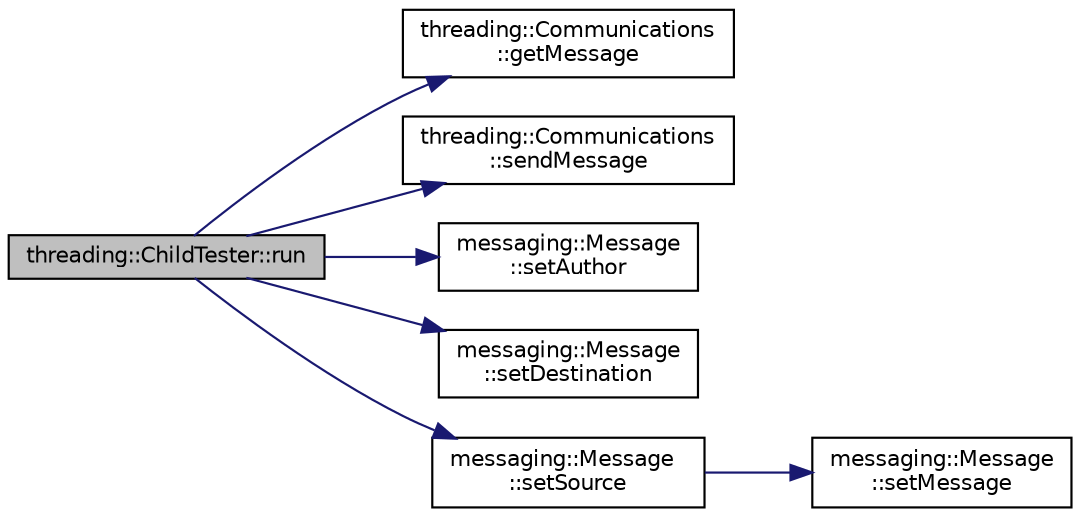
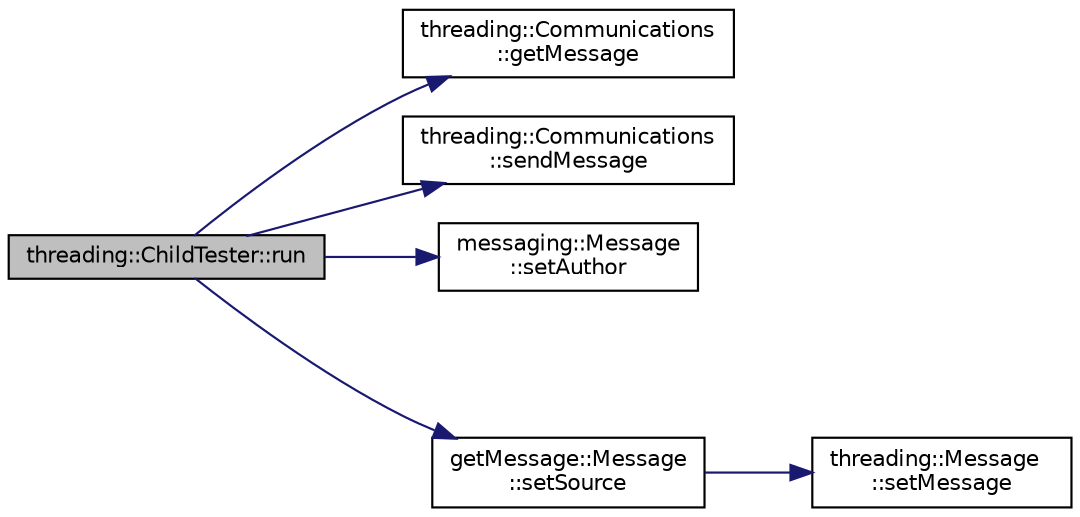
(568, 364) -> none
(568, 473) -> (568, 473)
(942, 473) -> (942, 473)
